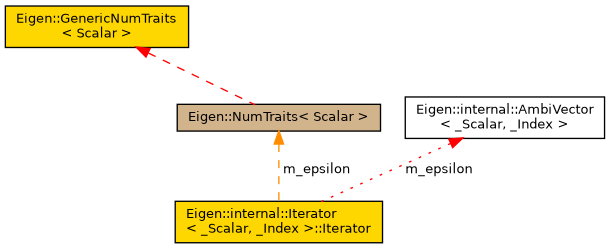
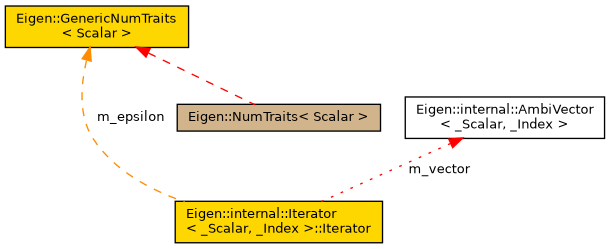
(437, 170) -> (437, 170)
(279, 173) -> (103, 152)
